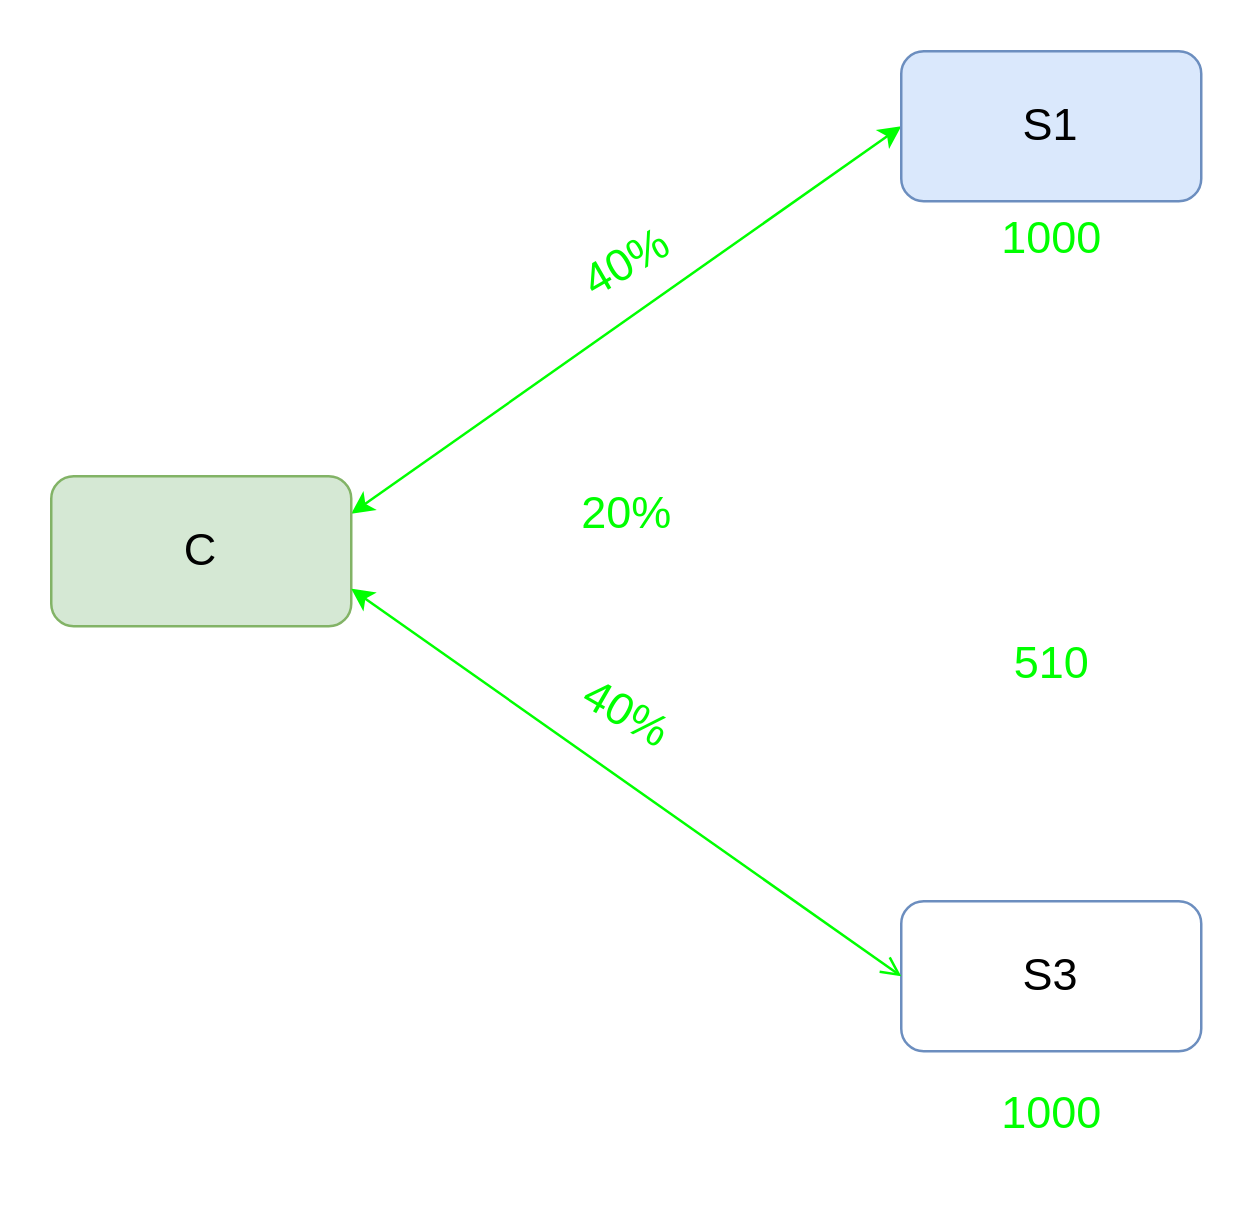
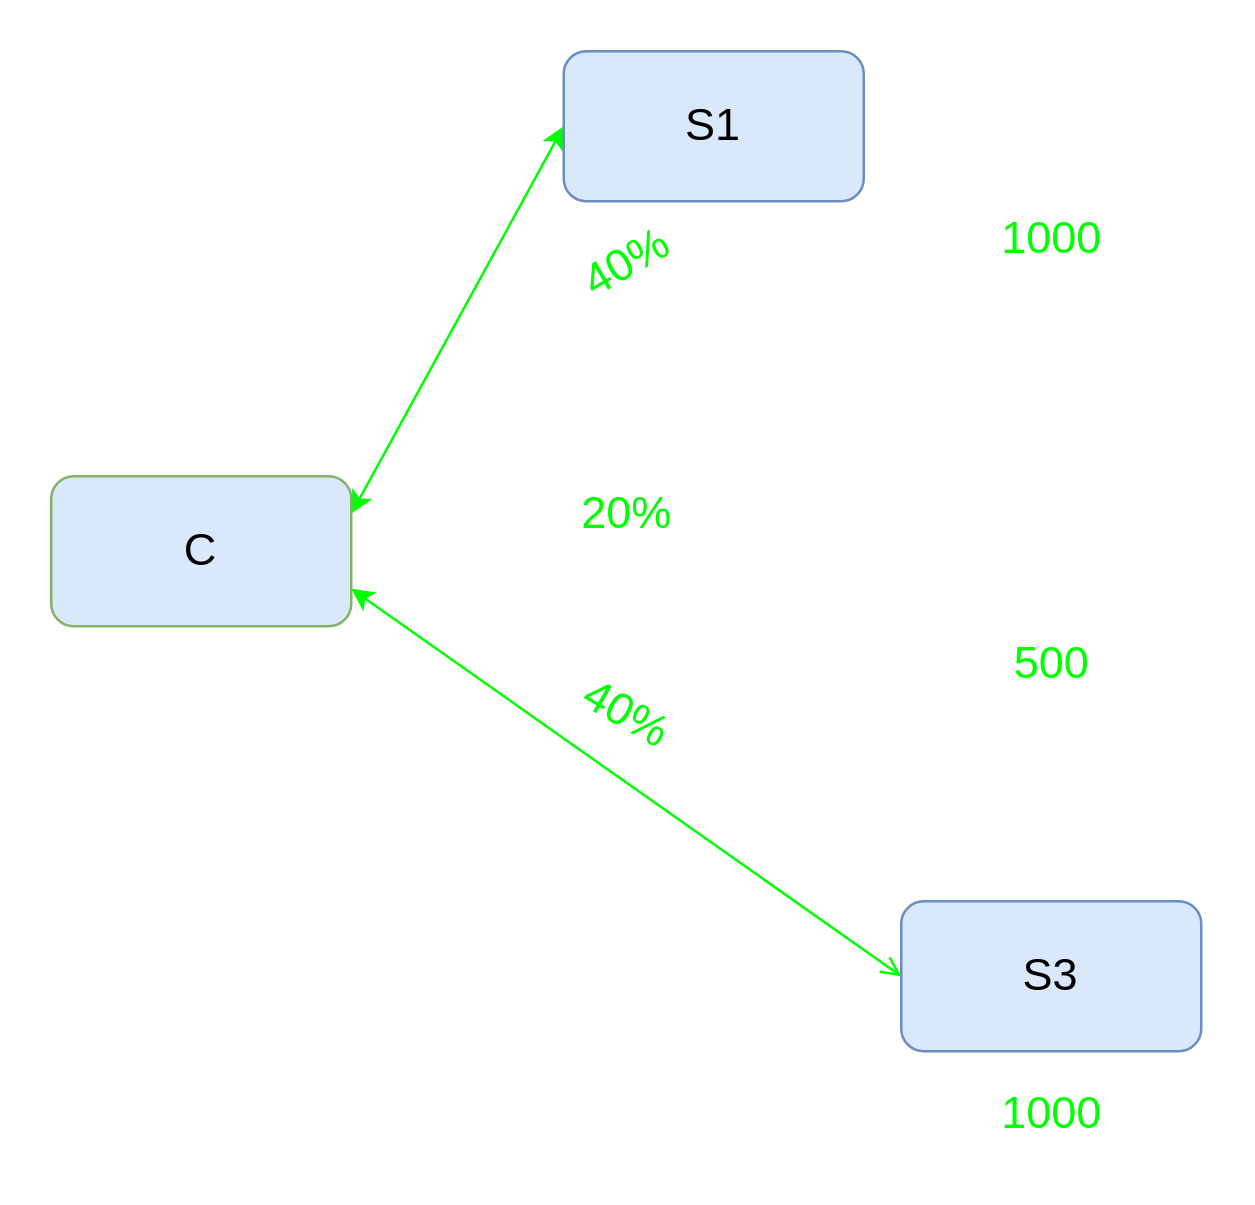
(1051, 126) -> (714, 126)
(201, 551) -> (201, 551)
(1053, 664) -> (1053, 664)
(1051, 976) -> (1051, 976)
